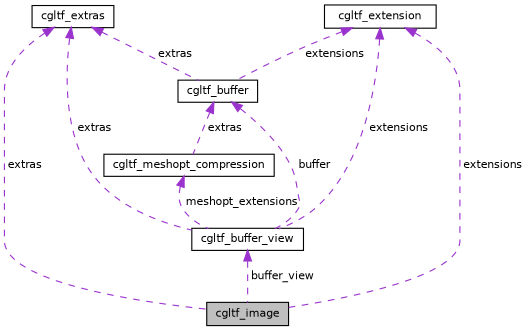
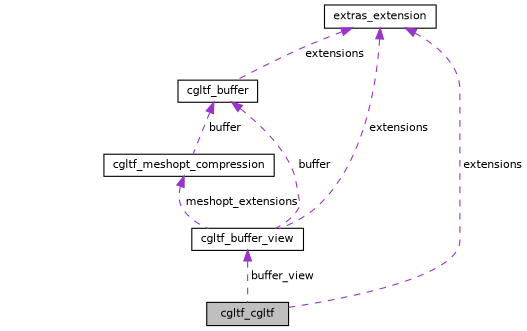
(73, 17) -> none
(380, 17) -> (380, 17)
(223, 128) -> (223, 128)
(248, 314) -> (248, 314)
